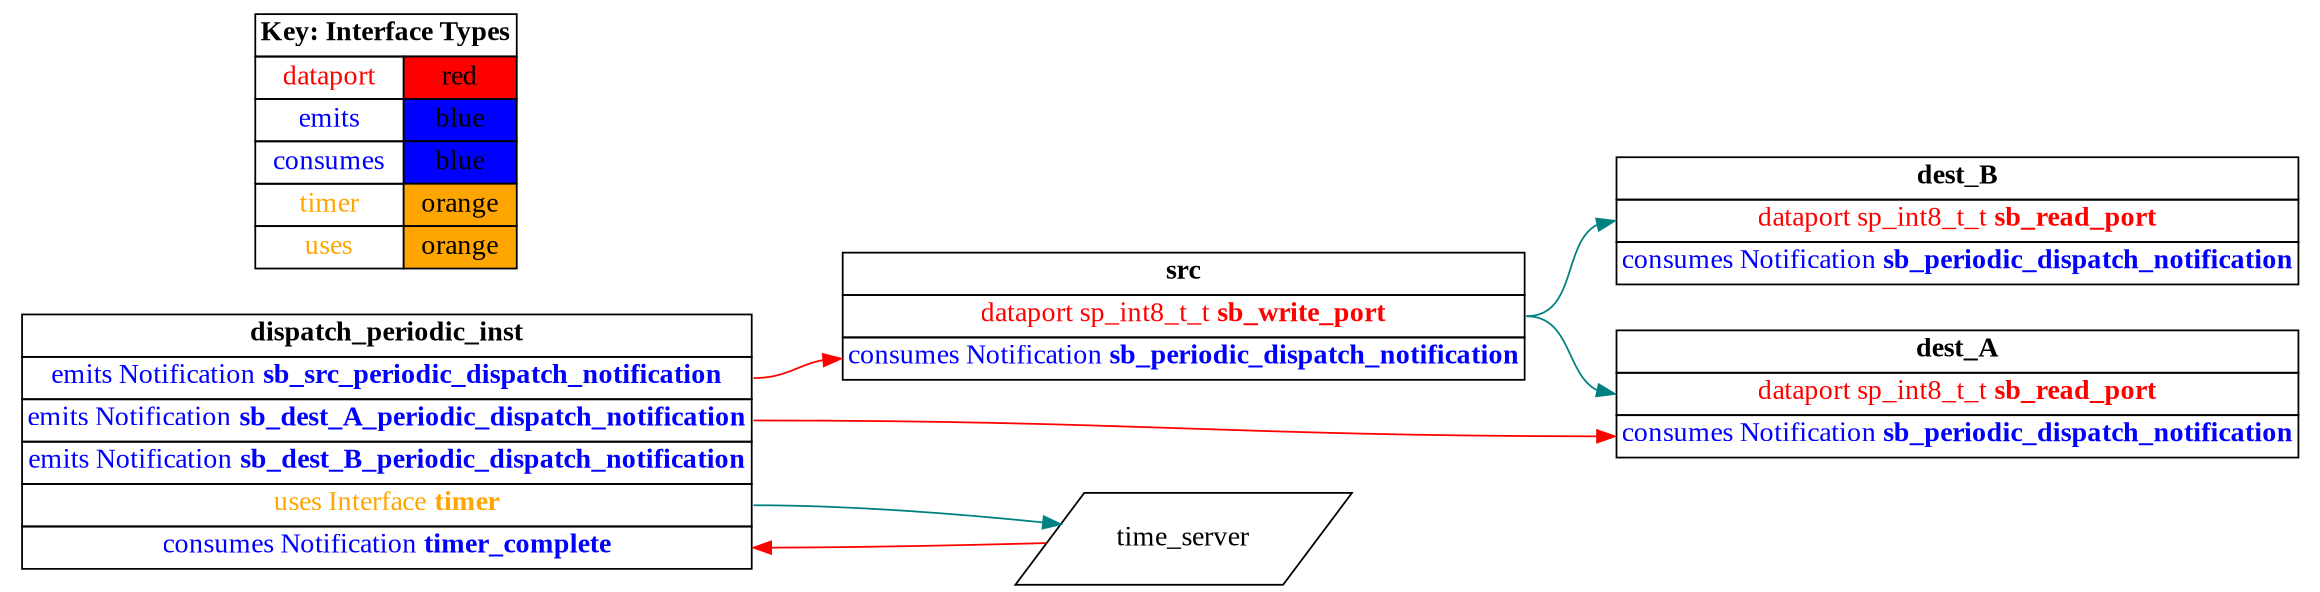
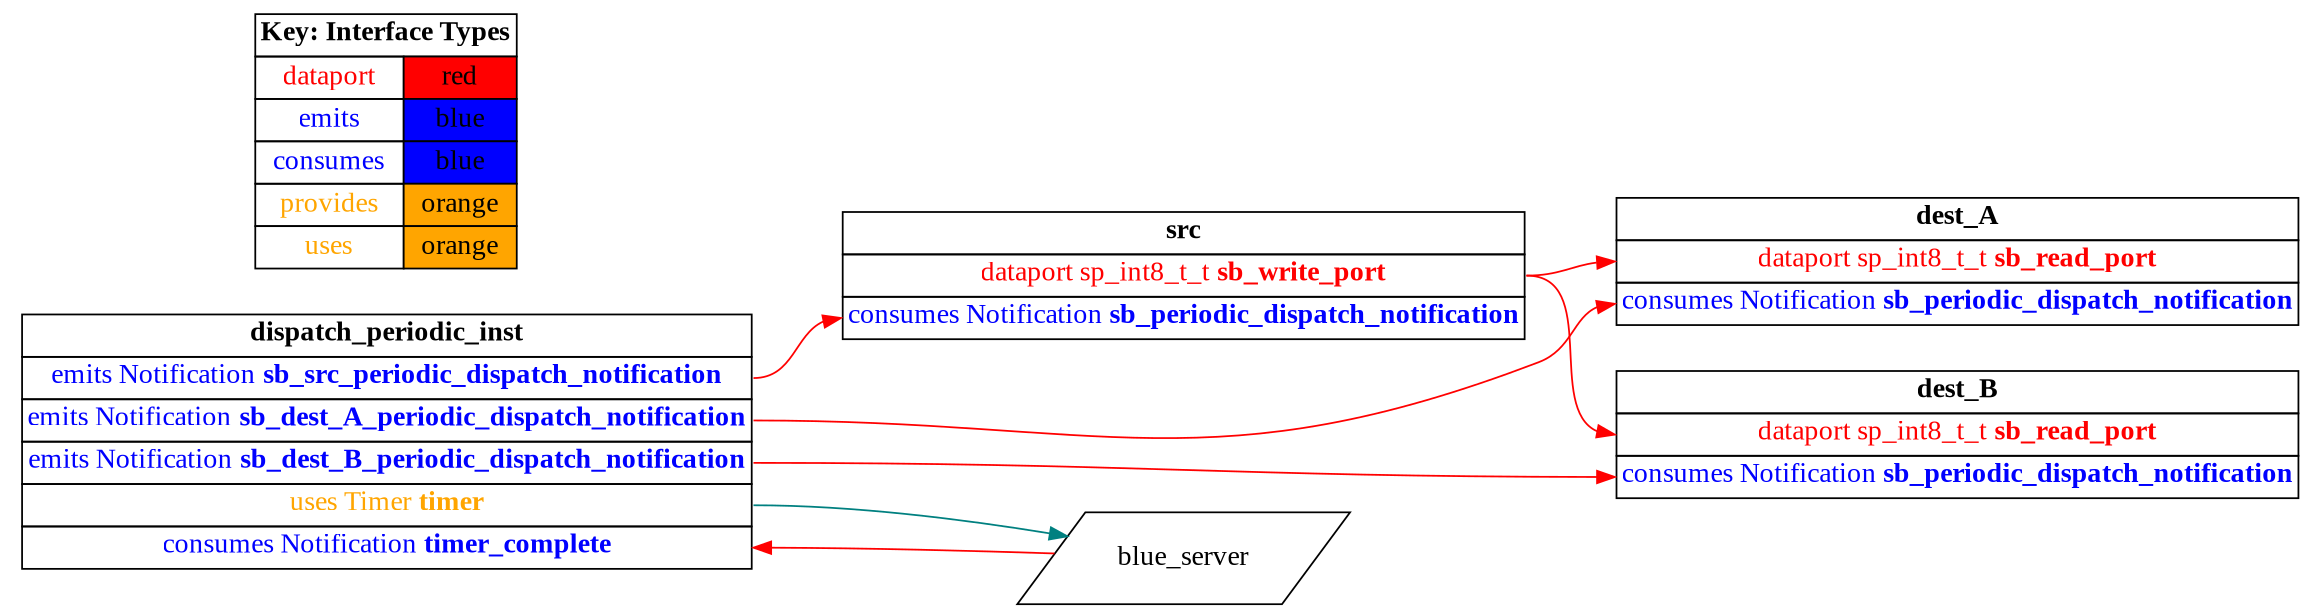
(329, 203) -> (329, 203)
(1568, 277) -> (1571, 356)
(1567, 347) -> (1562, 271)
none -> (1175, 470)
(354, 502) -> (354, 502)
(1184, 539) -> (1184, 558)
